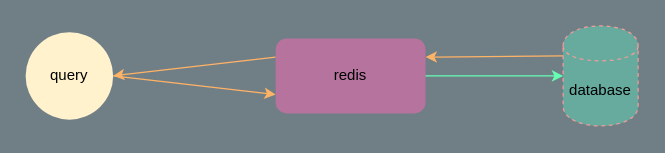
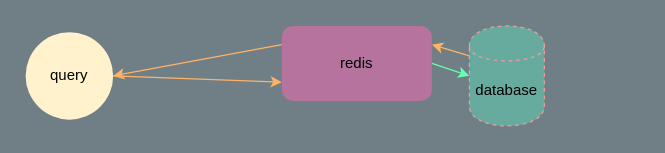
(351, 76) -> (357, 63)
(601, 76) -> (507, 76)
